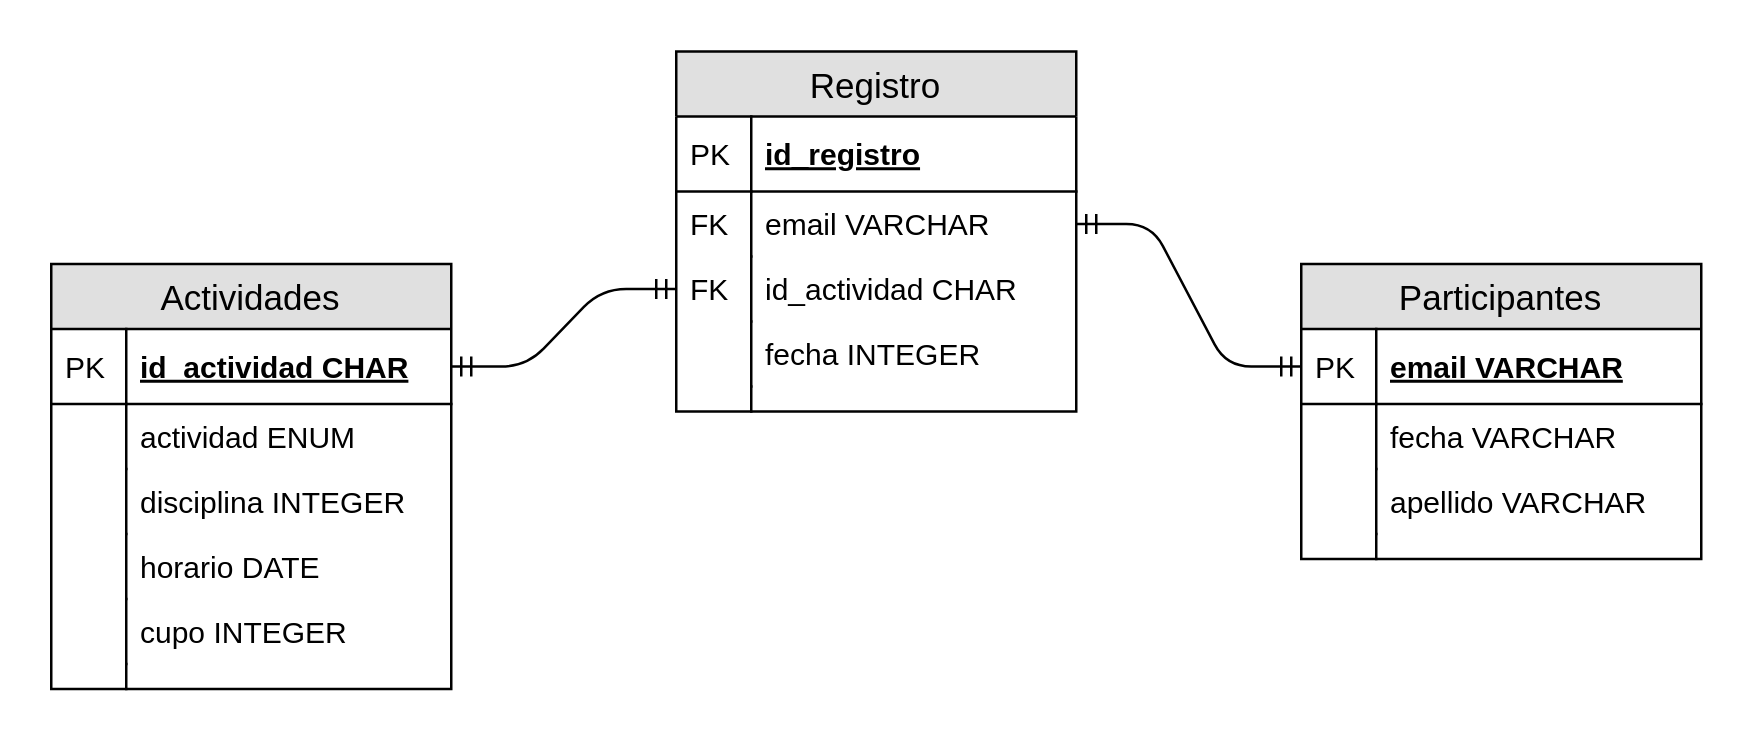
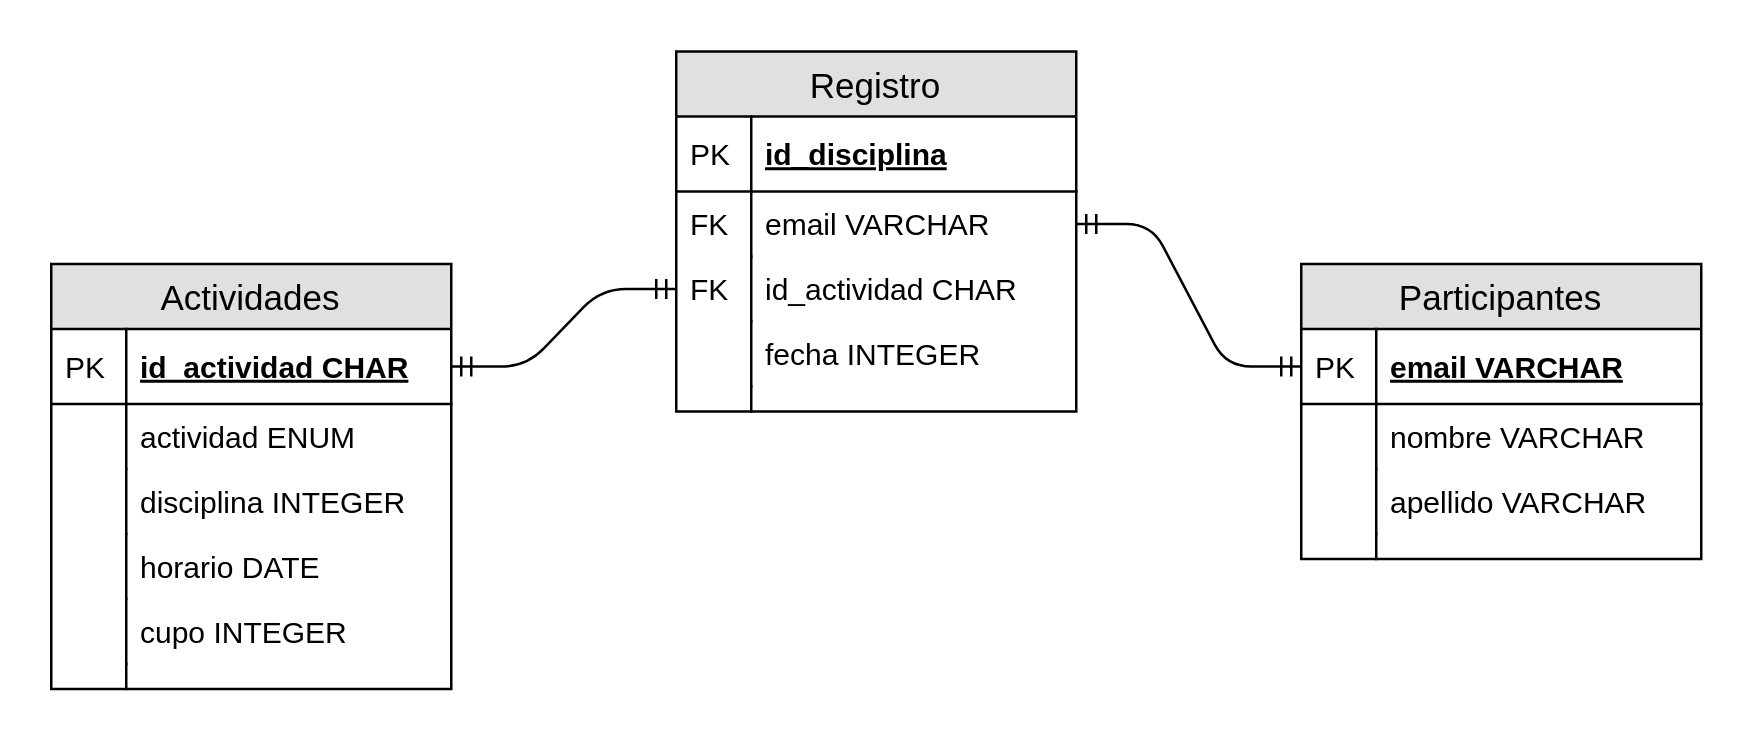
(850, 155) -> (855, 155)
(1495, 438) -> (1504, 438)
